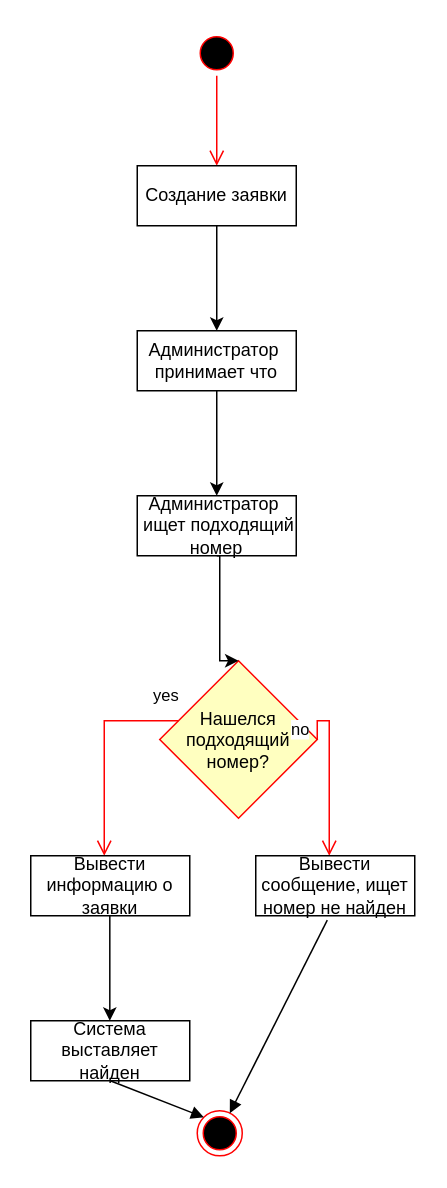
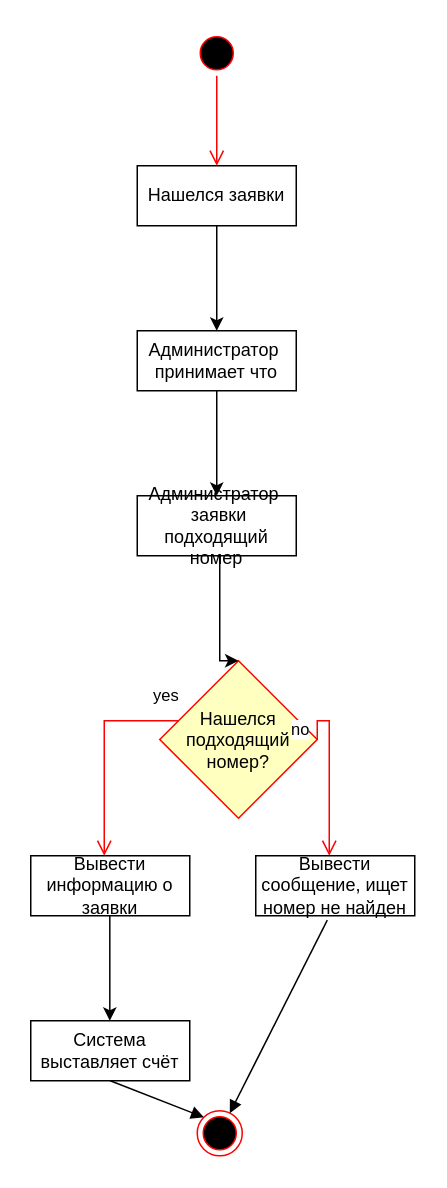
(217, 196) -> (217, 196)
(217, 526) -> (217, 526)
(110, 1051) -> (110, 1051)
